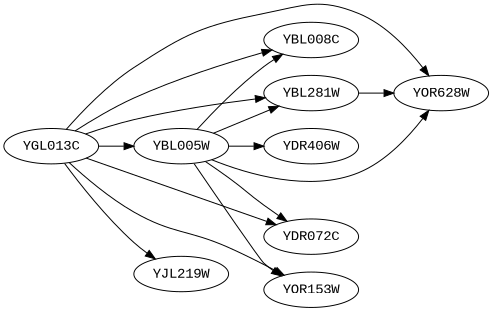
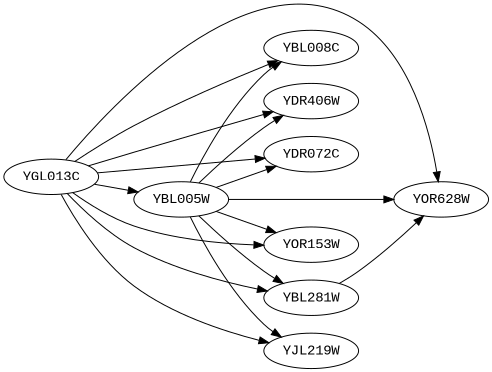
none -> (176, 140)
none -> (222, 273)
